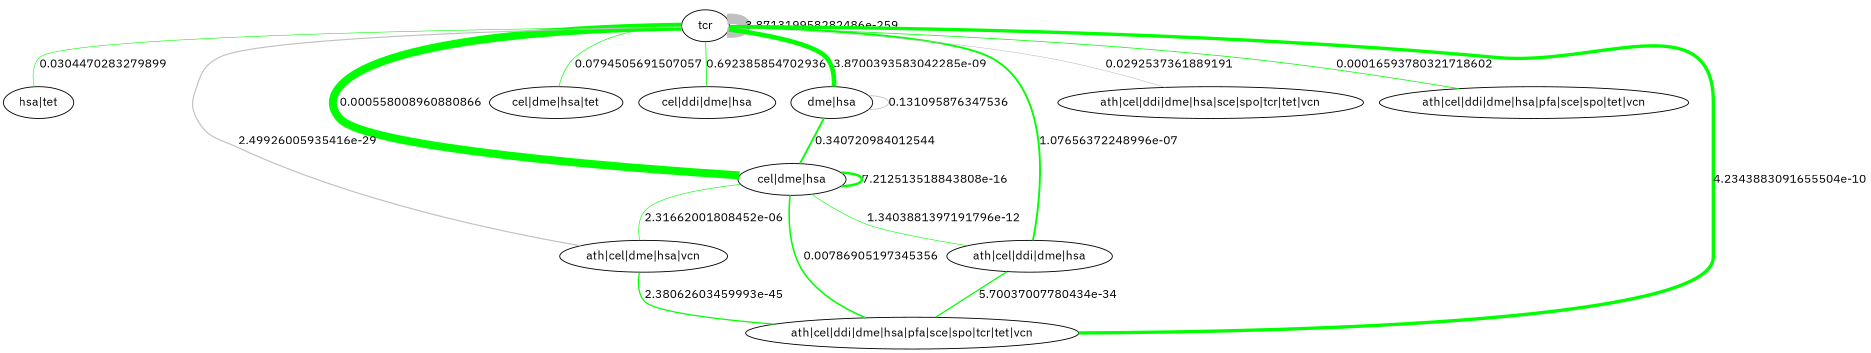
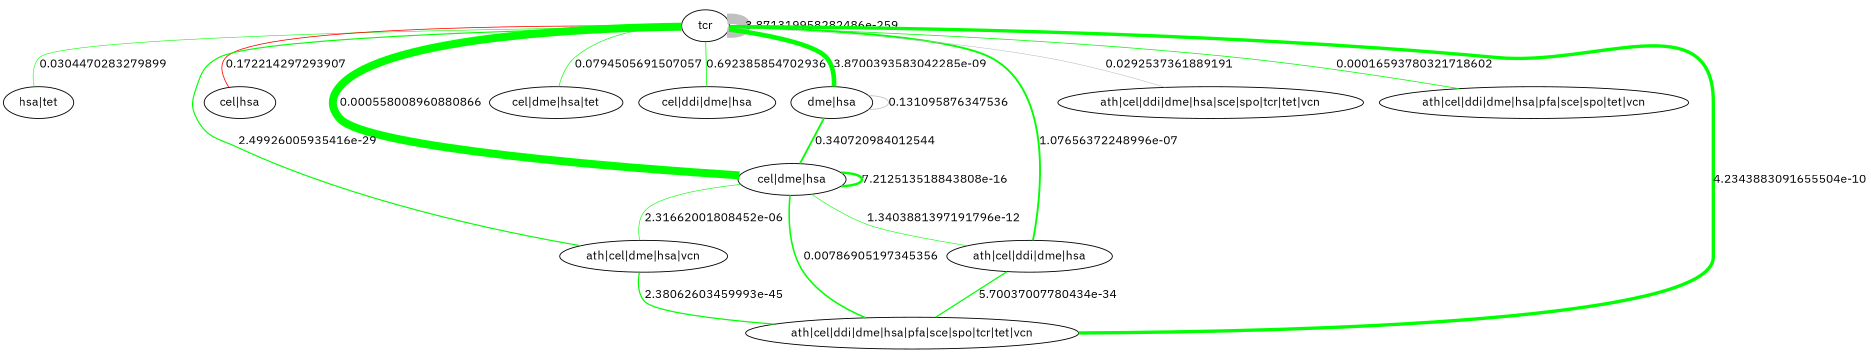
(212, 62) -> (212, 62)
none -> (240, 103)
